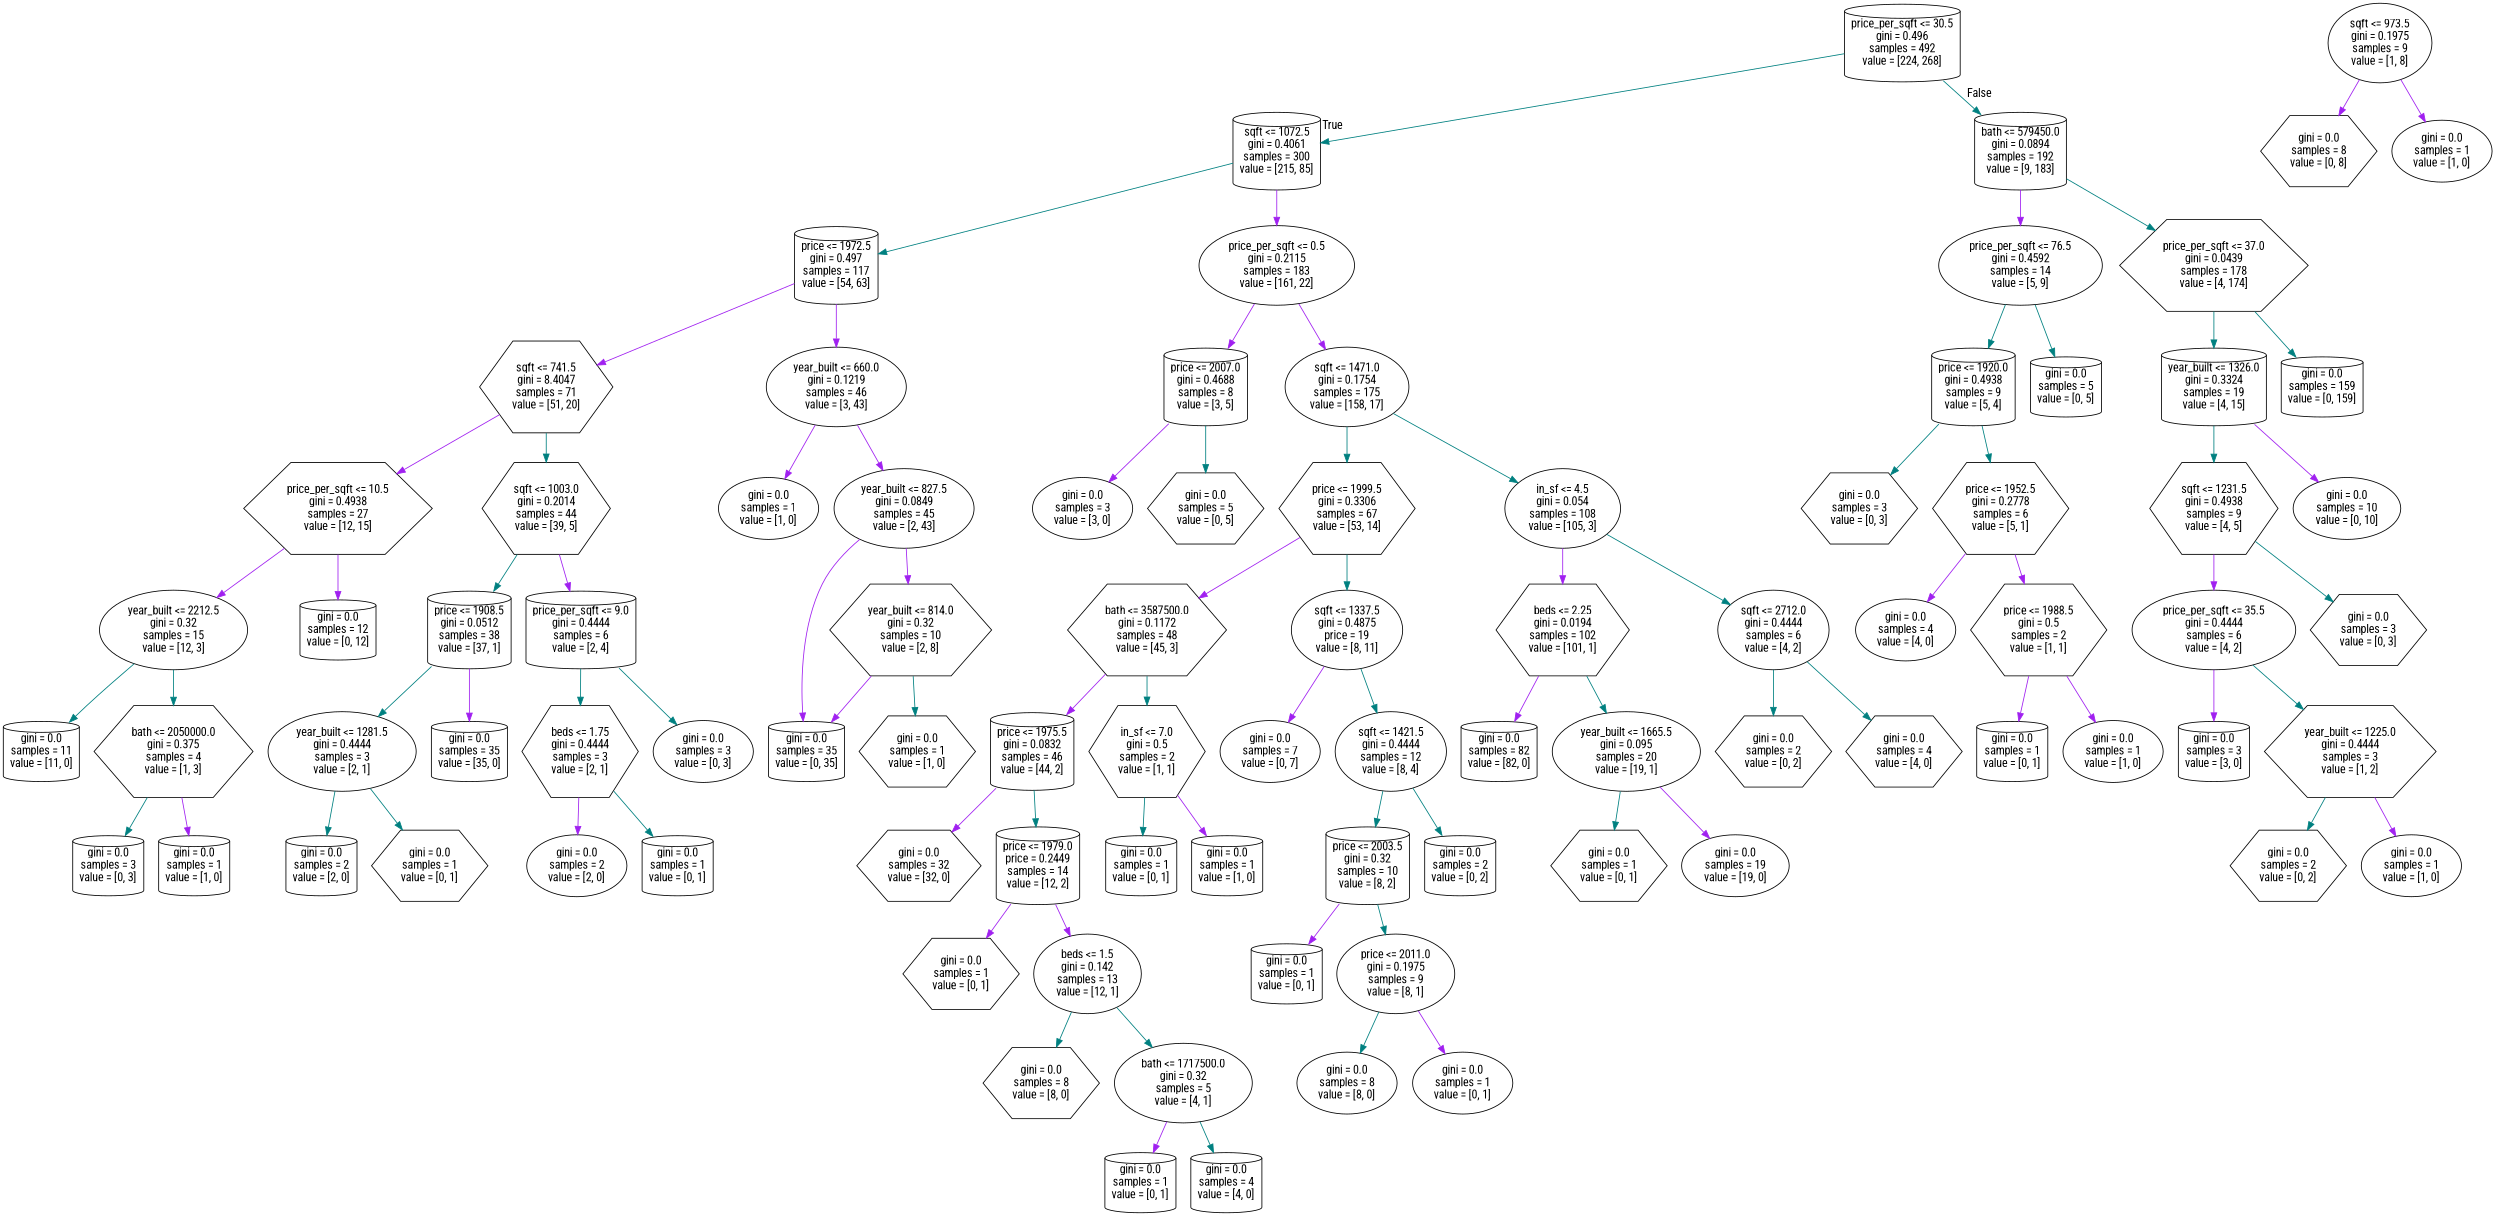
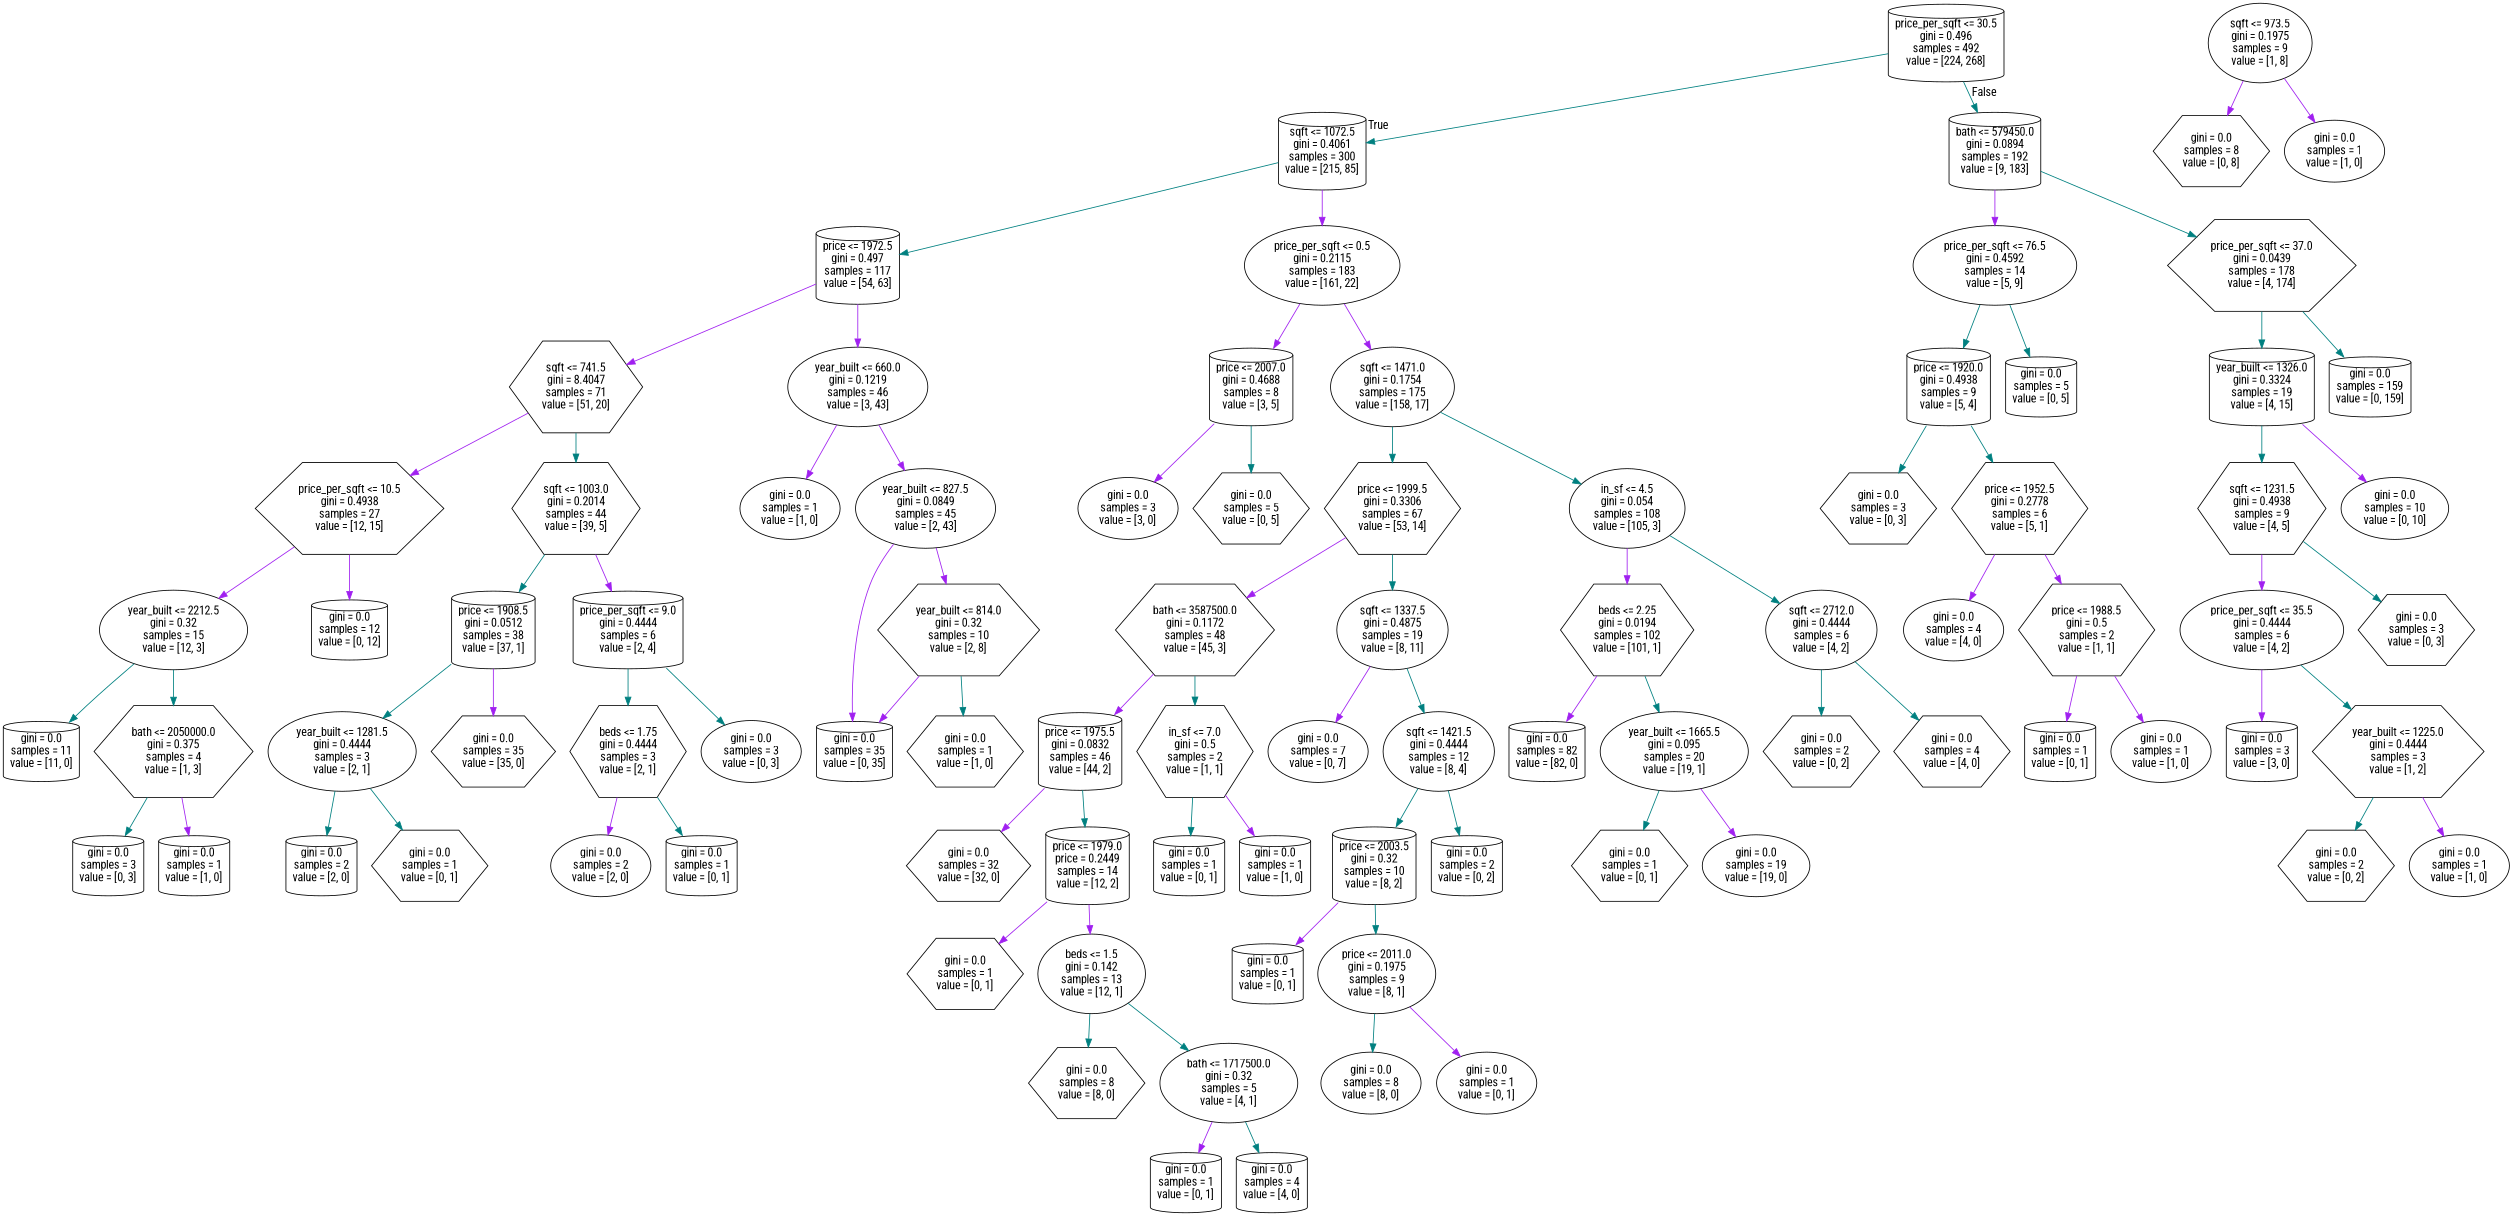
(1347, 630) -> (1392, 630)
(469, 751) -> (493, 751)
